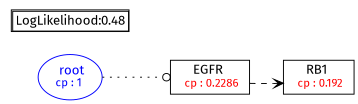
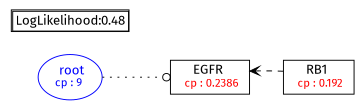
(70, 83) -> (70, 83)
(212, 83) -> (212, 83)
(262, 84) -> (271, 71)
